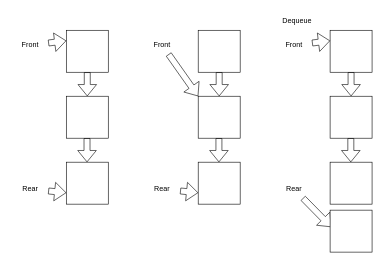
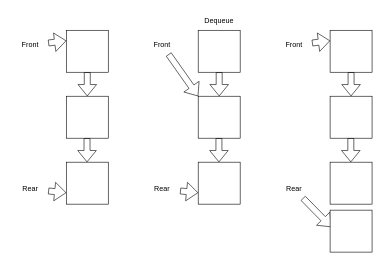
(297, 21) -> (219, 21)
